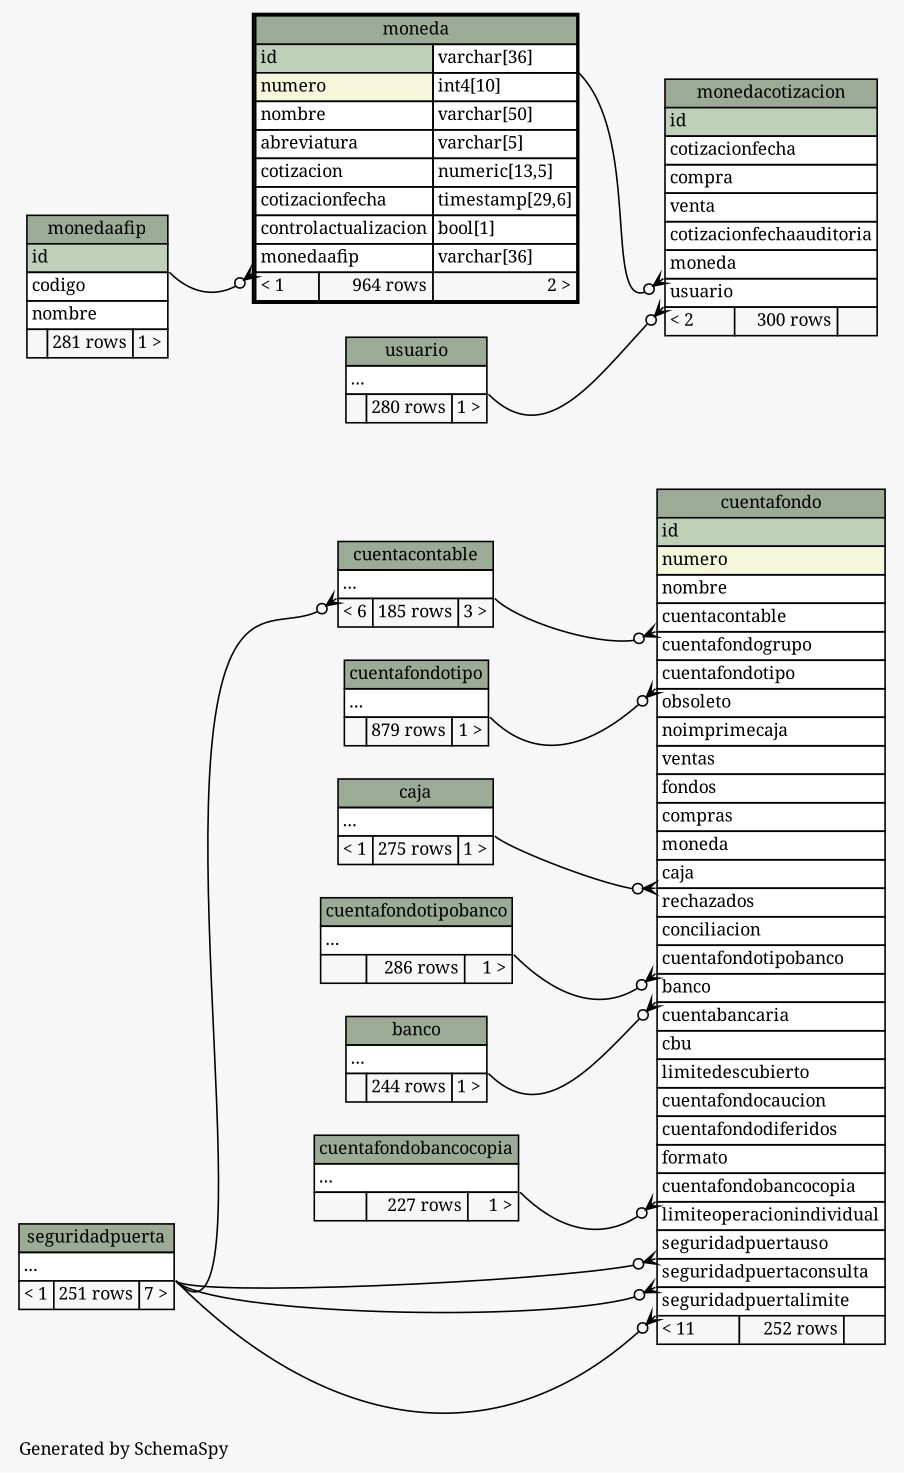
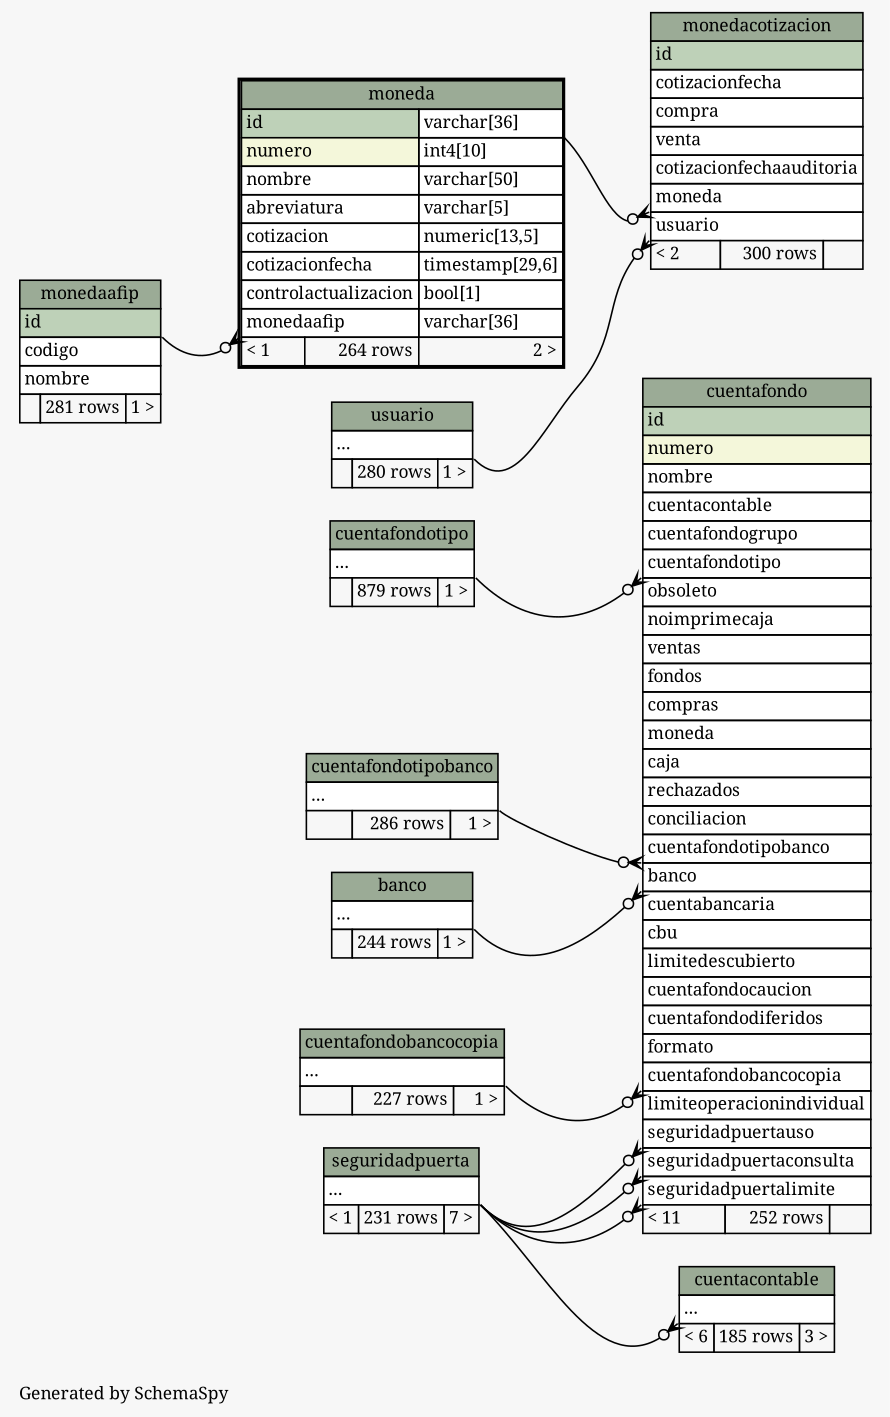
(390, 286) -> (376, 351)
(561, 630) -> none
(416, 822) -> none
(97, 1294) -> (401, 1218)
